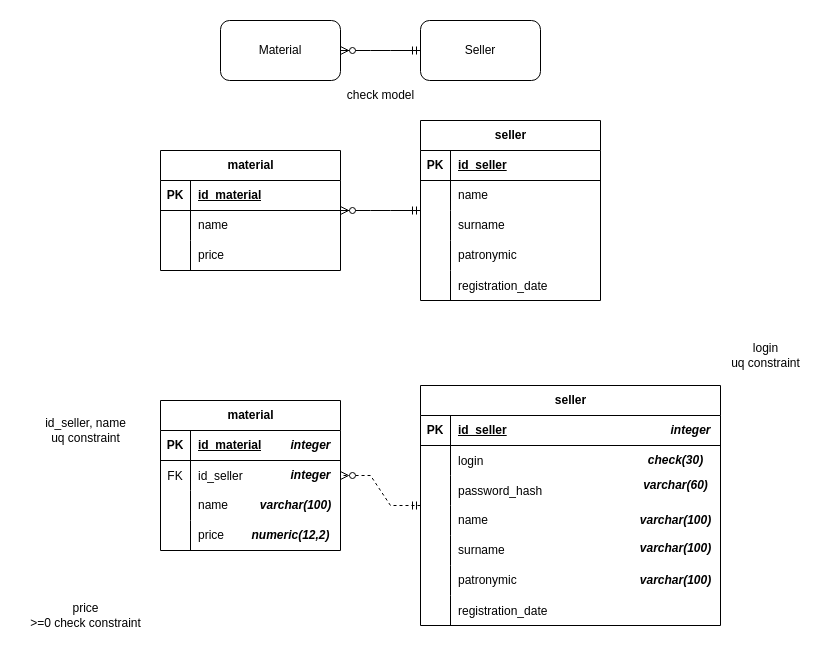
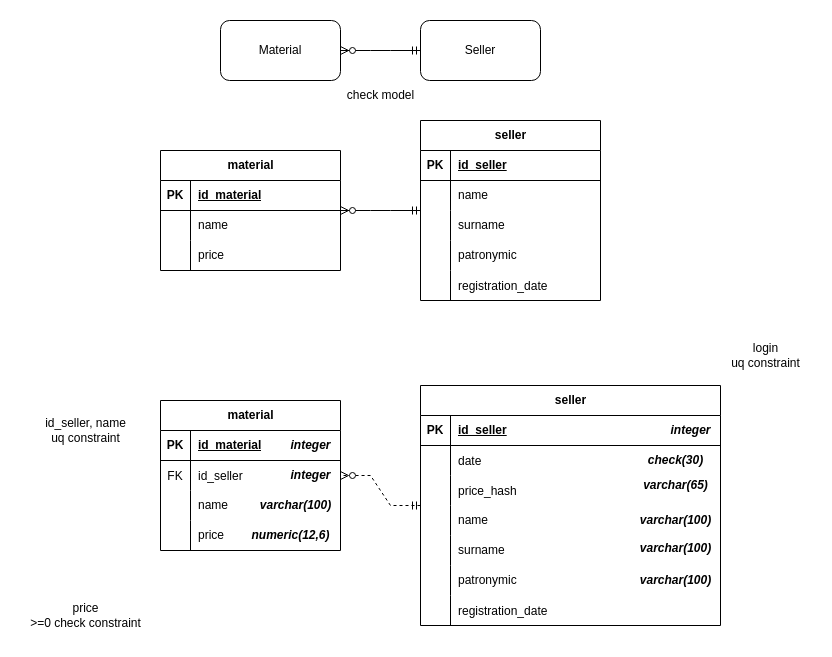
(472, 461) -> (471, 461)
(676, 486) -> (676, 486)
(502, 491) -> (490, 491)
(291, 536) -> (291, 536)
